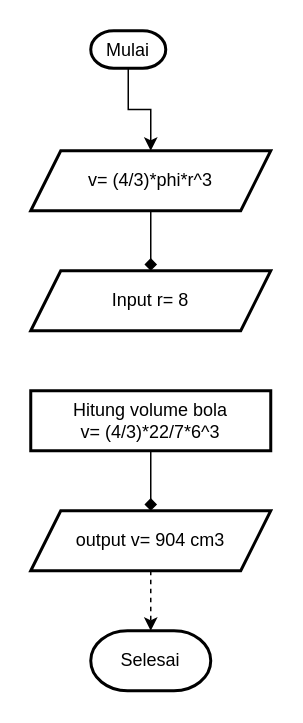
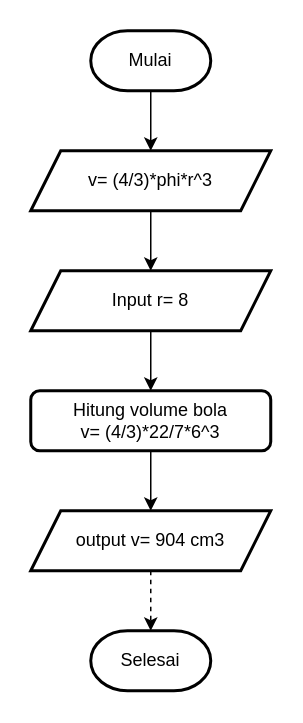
(128, 50) -> (151, 61)
(151, 258) -> (151, 259)
none -> (151, 356)
(151, 421) -> (151, 421)
(151, 498) -> (151, 499)
